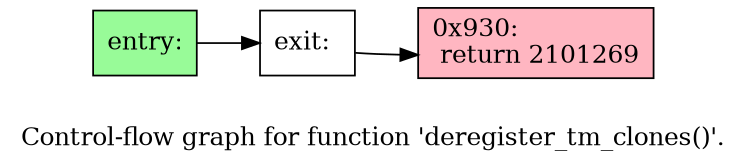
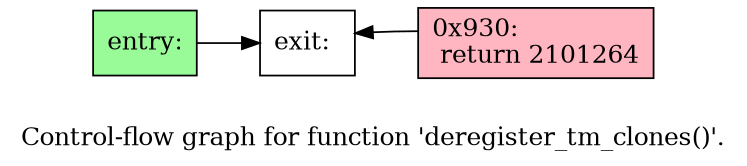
(378, 54) -> (395, 31)
(536, 55) -> (536, 55)
